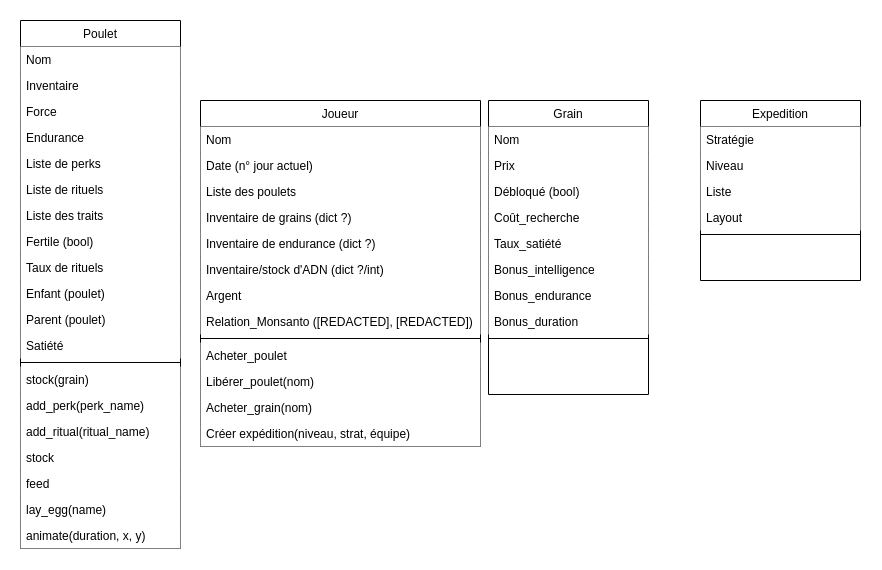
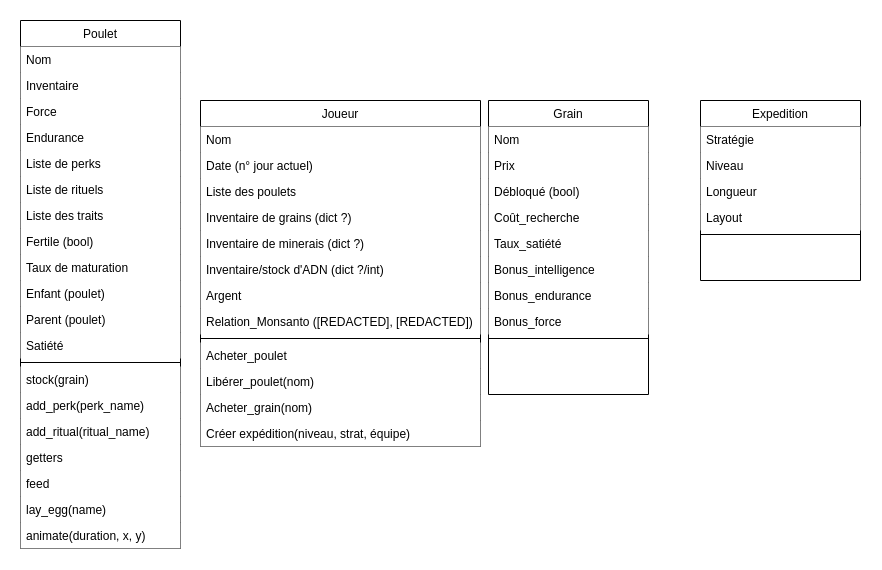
(721, 192) -> (733, 192)
(304, 244) -> (298, 244)
(70, 268) -> (82, 268)
(539, 322) -> (531, 322)
(43, 458) -> (50, 458)
